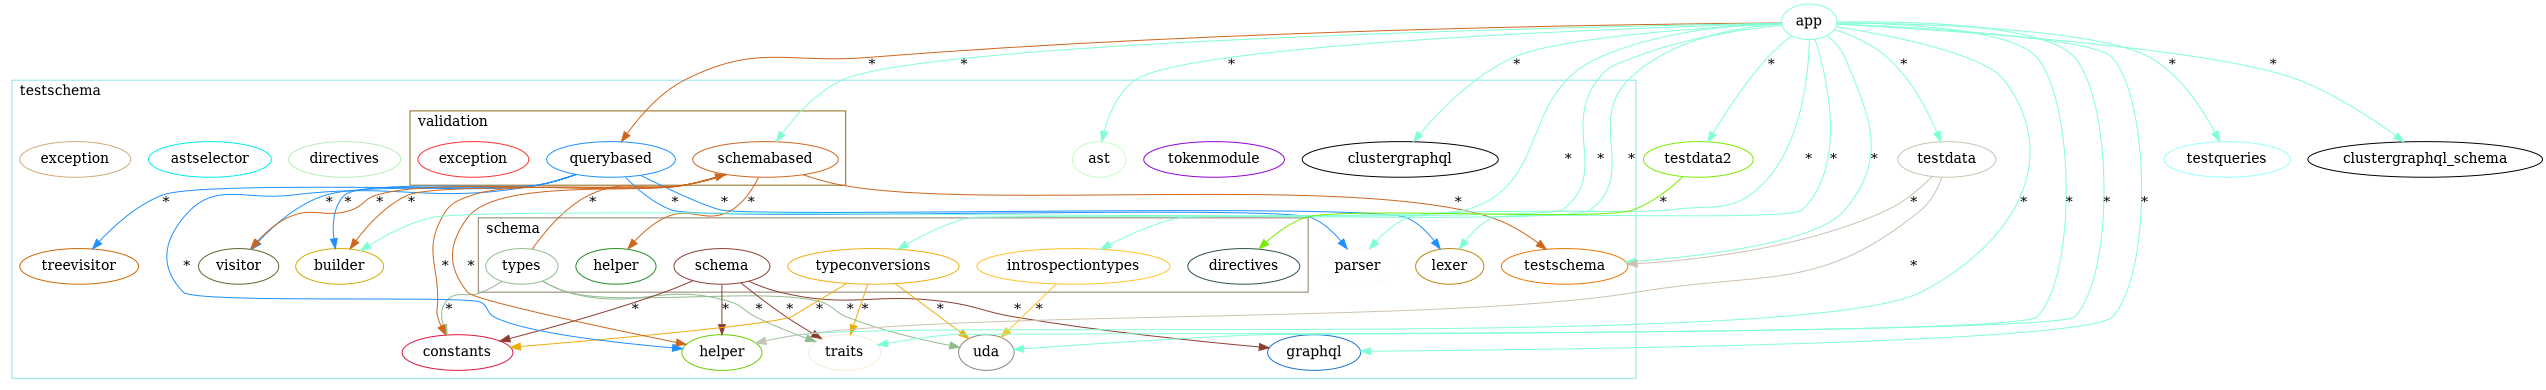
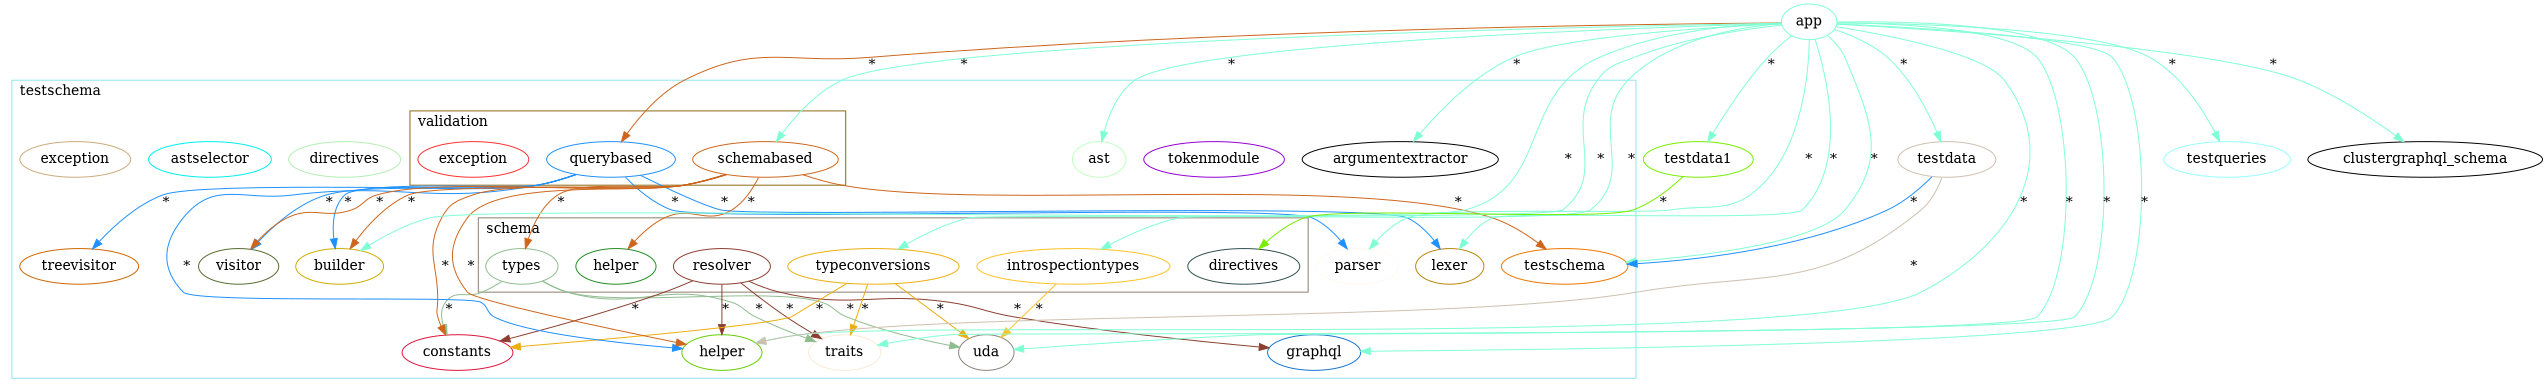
(1400, 159) -> (1400, 159)
(1698, 159) -> (1698, 159)
(588, 196) -> (615, 186)
(1815, 236) -> (1815, 236)
(722, 266) -> (722, 266)
